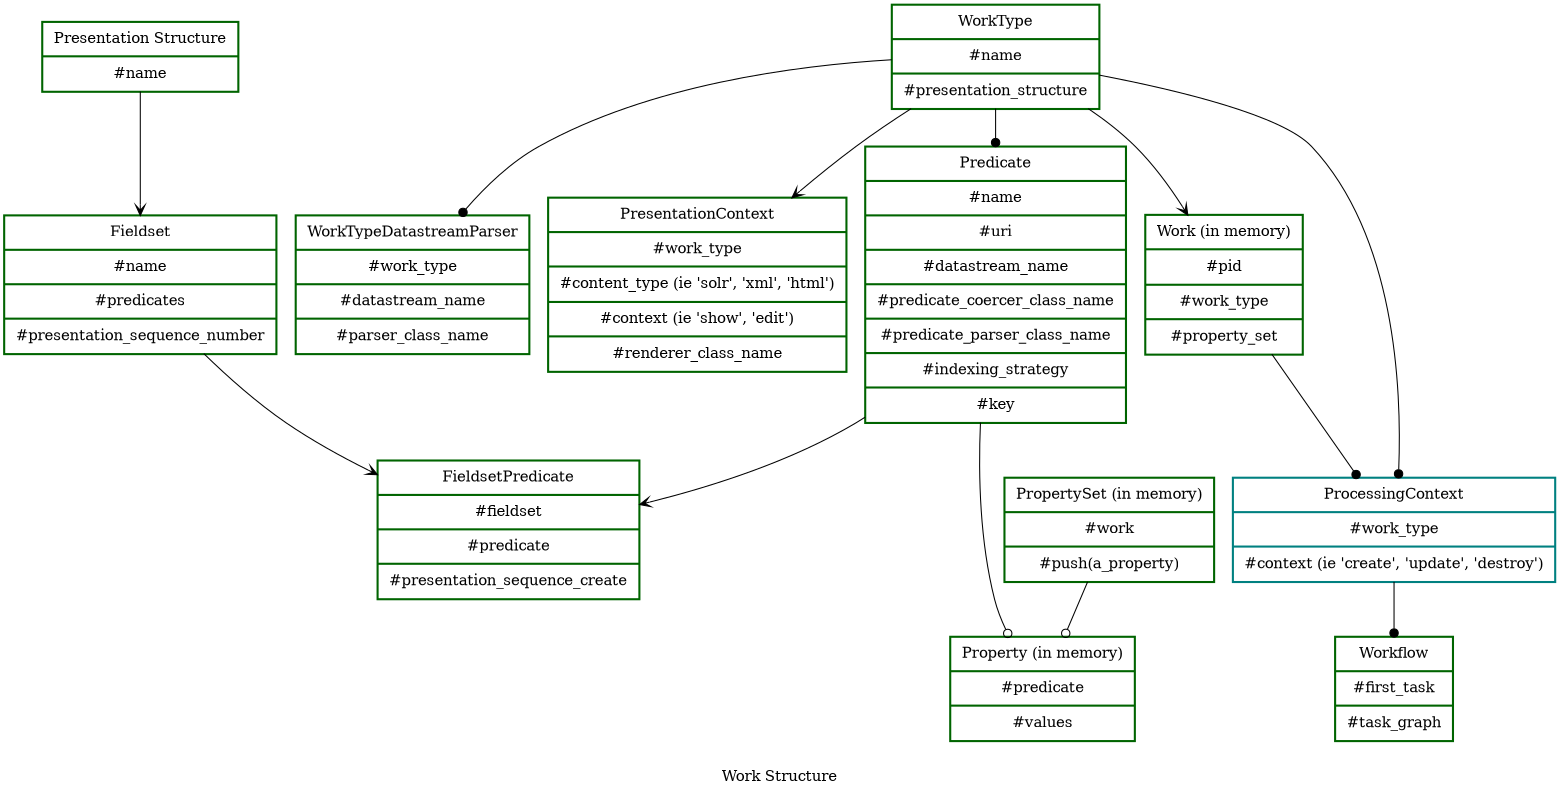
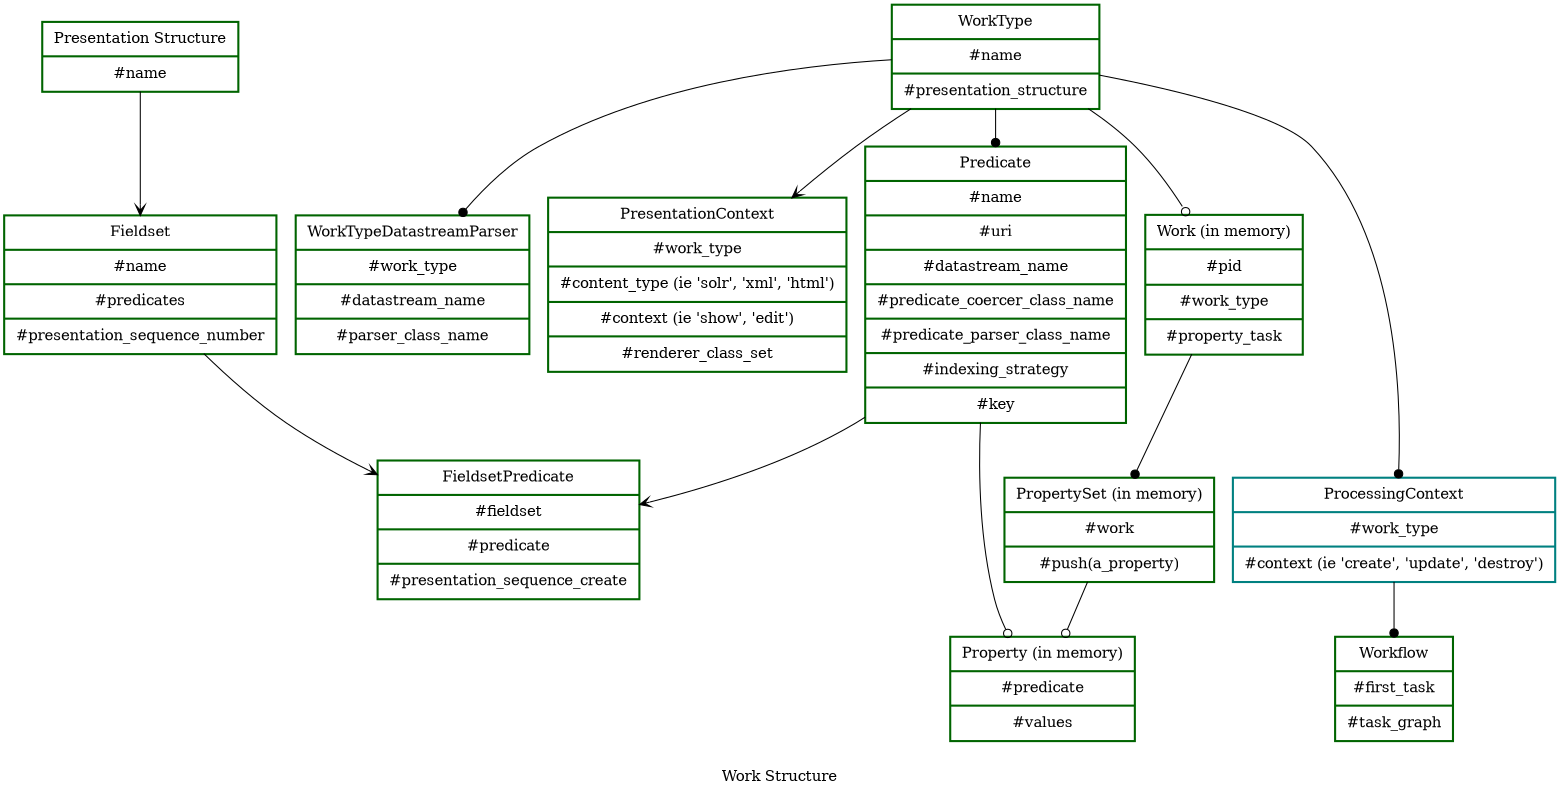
(1141, 152) -> (1141, 152)
(1224, 336) -> (1224, 336)
(697, 354) -> (697, 354)
(1313, 413) -> (1164, 412)
